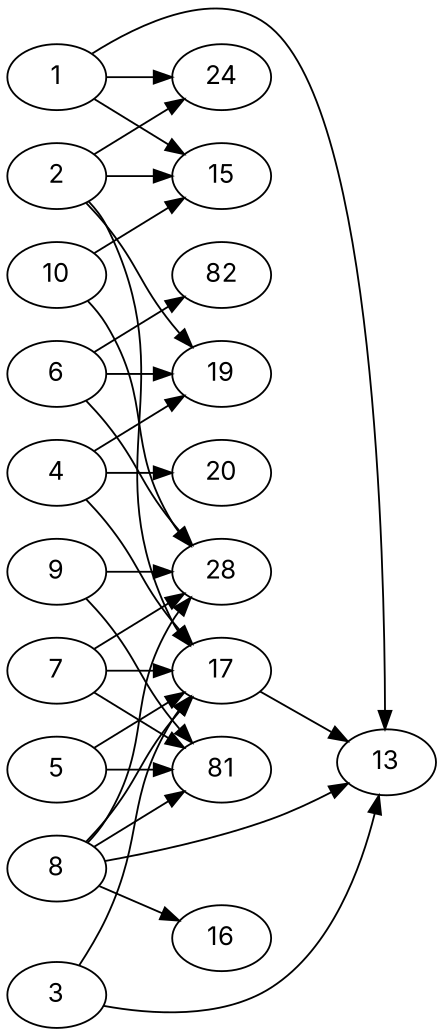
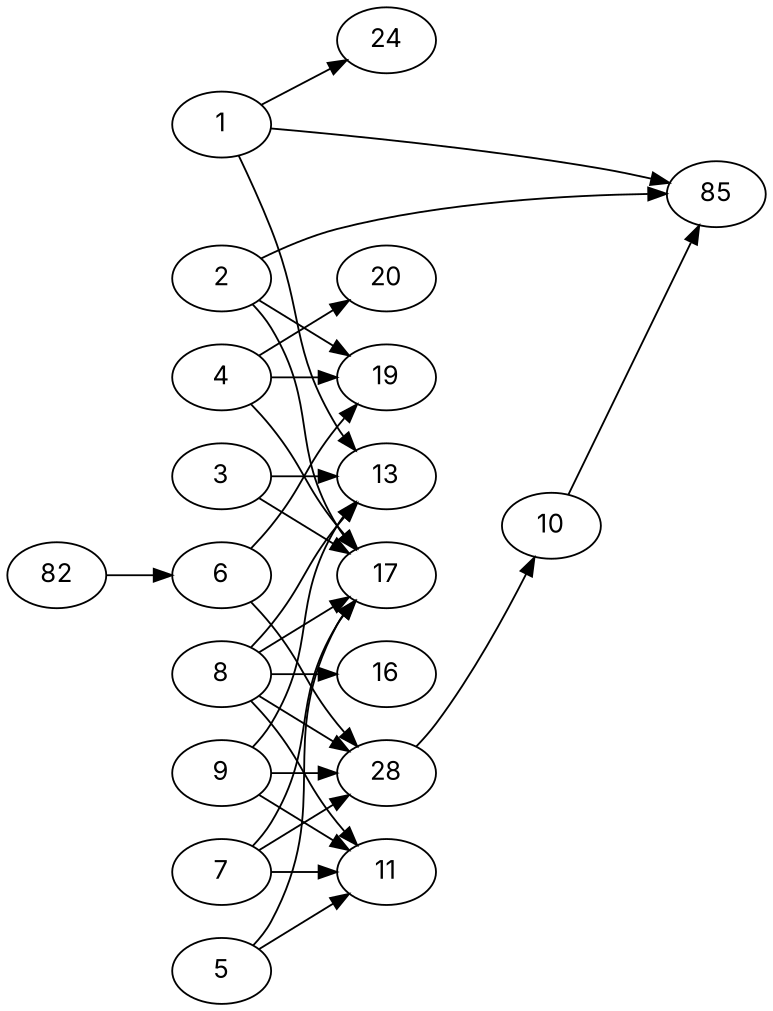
(128, 134) -> none
(222, 176) -> (716, 194)
(128, 332) -> (130, 575)
(123, 360) -> (476, 663)
(296, 712) -> (302, 640)
(222, 770) -> (387, 872)
